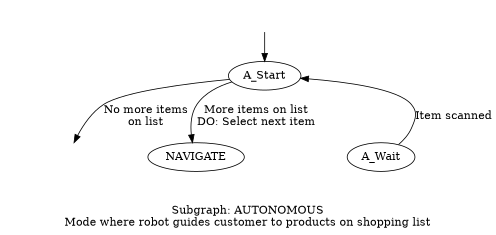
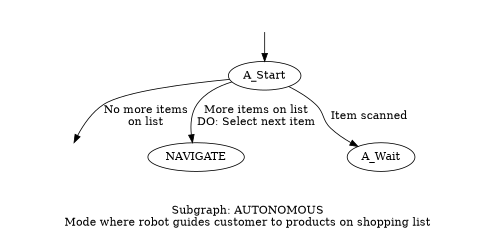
(384, 91) -> (322, 113)
